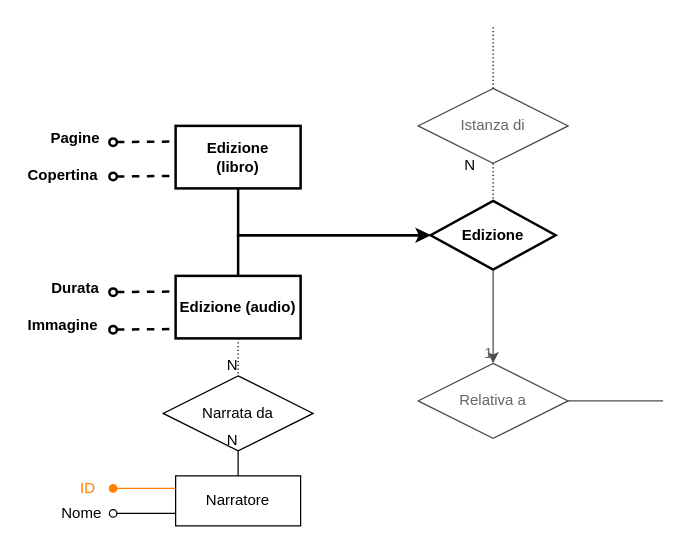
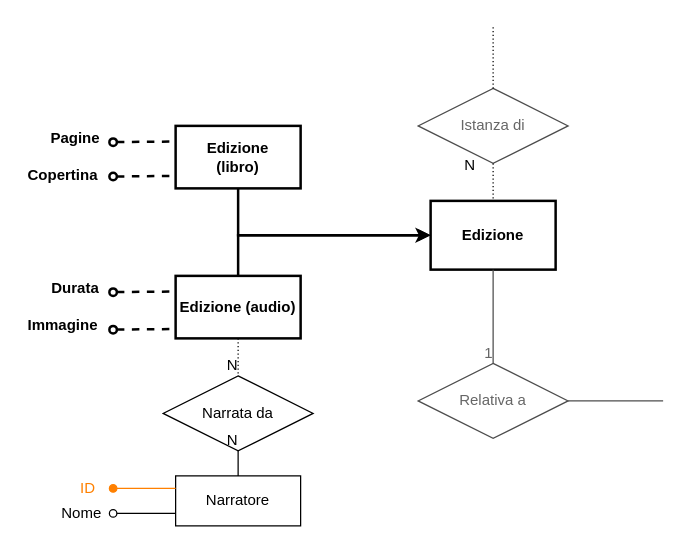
(493, 235) -> (493, 235)
(493, 353) -> (493, 356)
